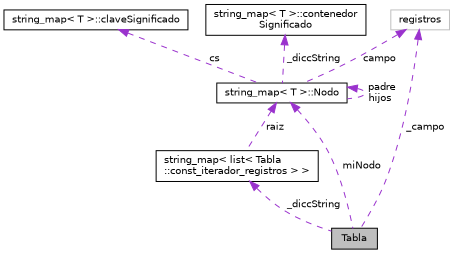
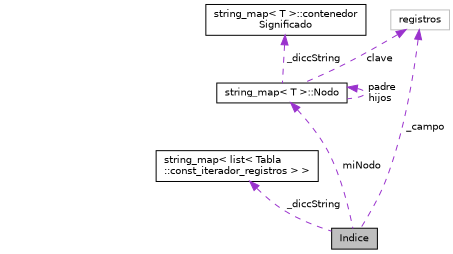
(96, 20) -> none
(378, 59) -> (378, 59)
(259, 131) -> none
(355, 239) -> (355, 239)
